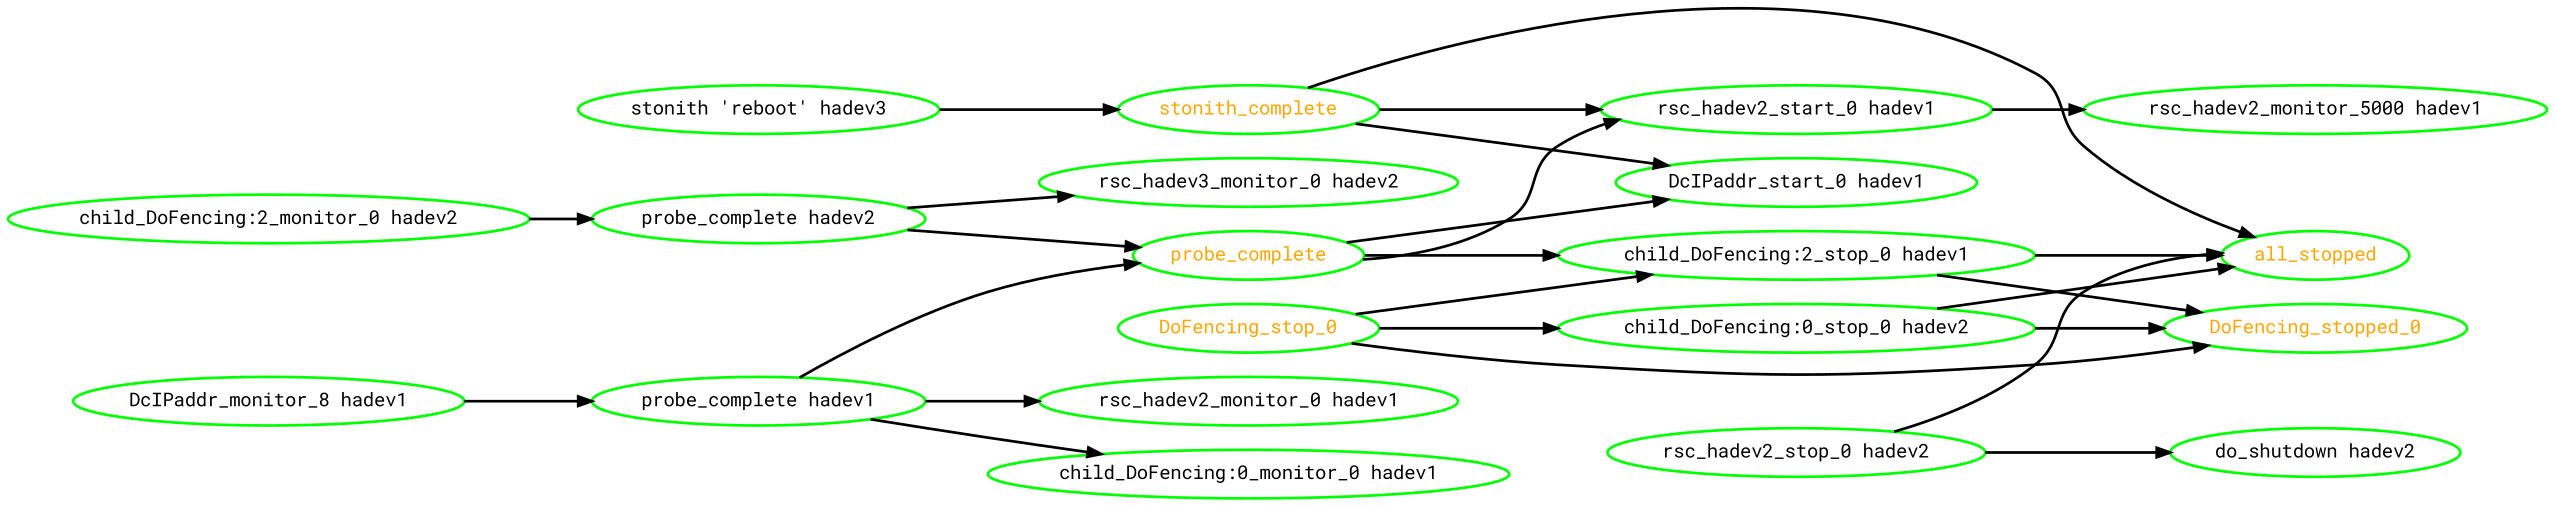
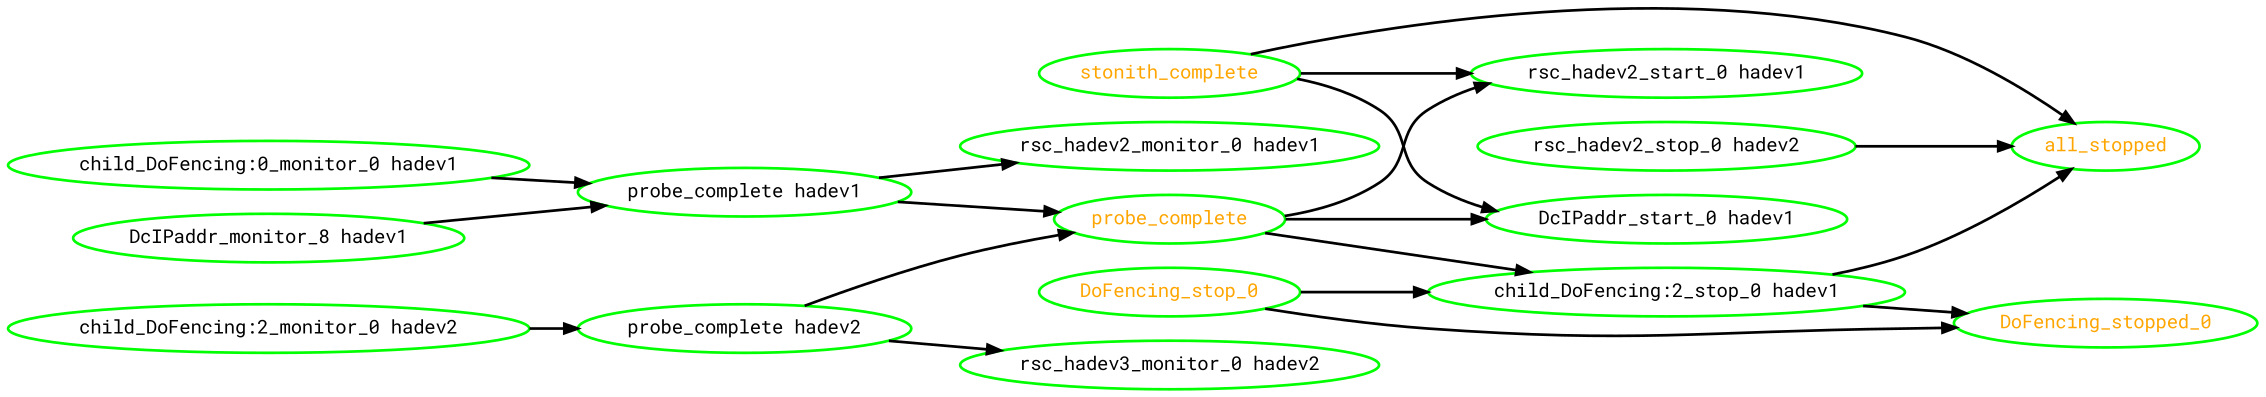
(759, 110) -> none
(2315, 110) -> none
(1796, 328) -> none
(979, 436) -> (533, 180)
(2315, 453) -> none
